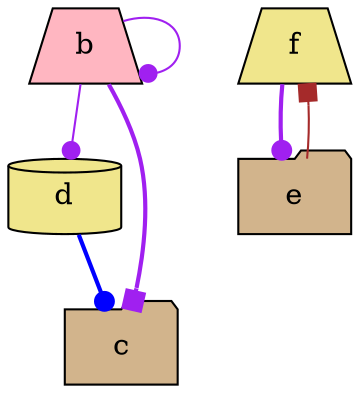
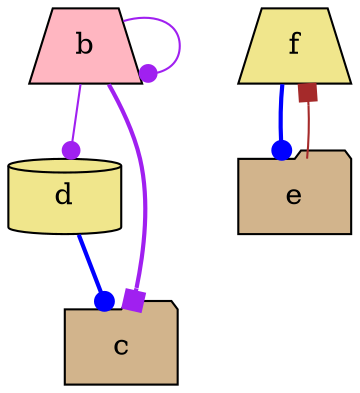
(281, 113) -> (281, 113)
